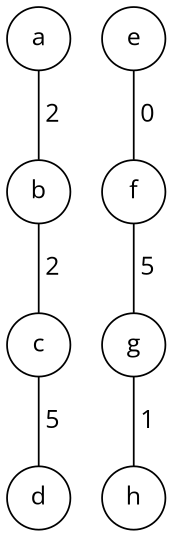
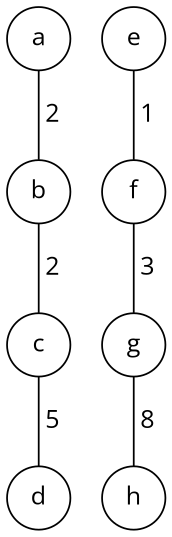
(145, 115) -> (145, 115)
(145, 268) -> (145, 268)
(145, 421) -> (145, 421)
